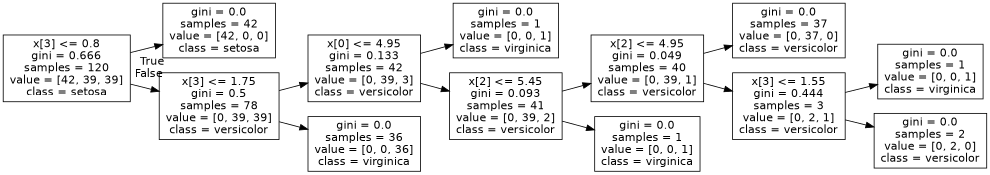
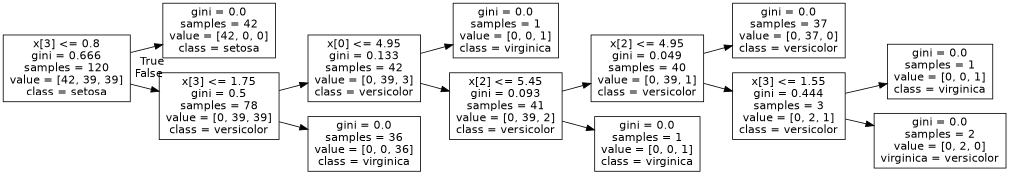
(930, 141) -> (940, 141)
